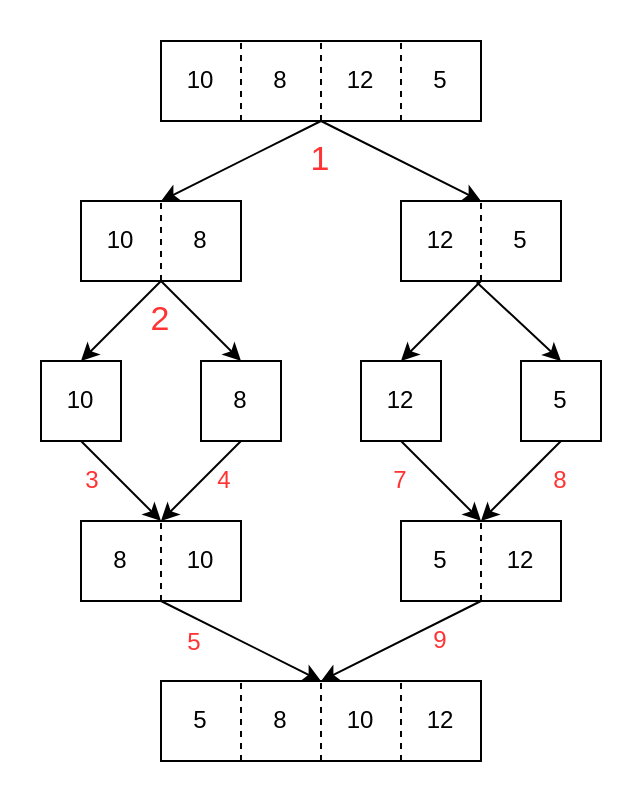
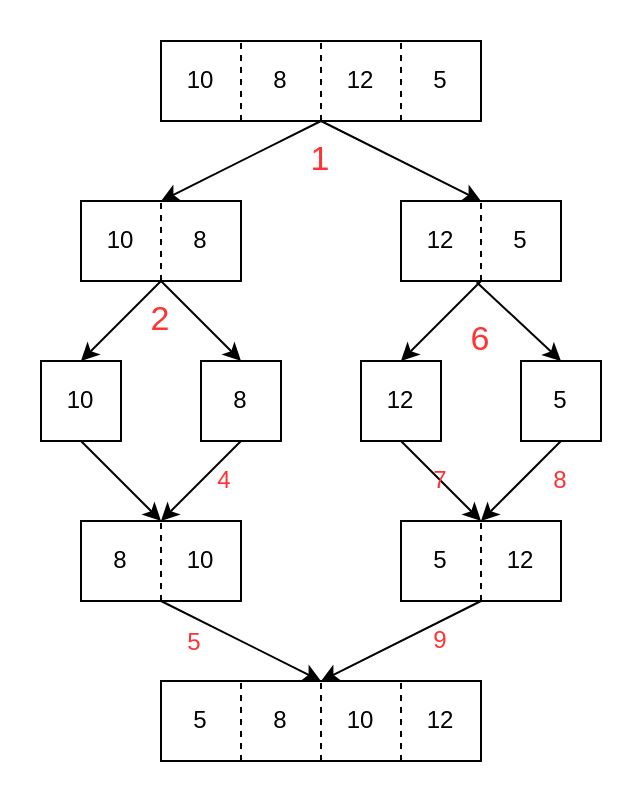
none -> (481, 341)
(93, 481) -> none
(401, 481) -> (441, 481)
